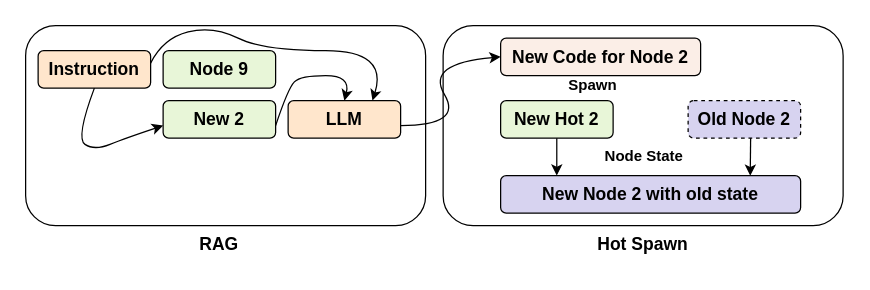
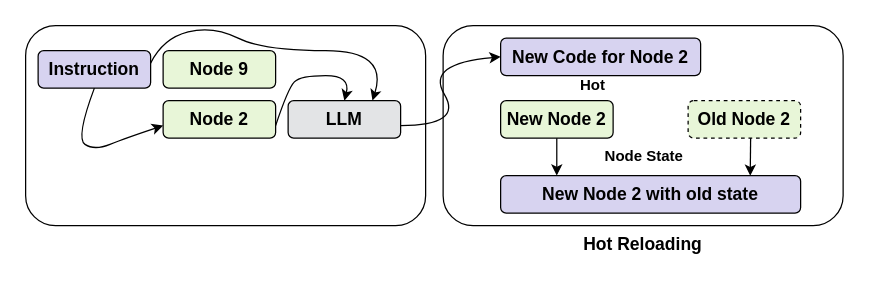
(601, 57) -> (601, 57)
(94, 69) -> (94, 69)
(593, 86) -> (593, 86)
(219, 119) -> (219, 119)
(344, 119) -> (344, 119)
(557, 119) -> (557, 119)
(744, 119) -> (744, 119)
(219, 244) -> none
(643, 244) -> (643, 244)
